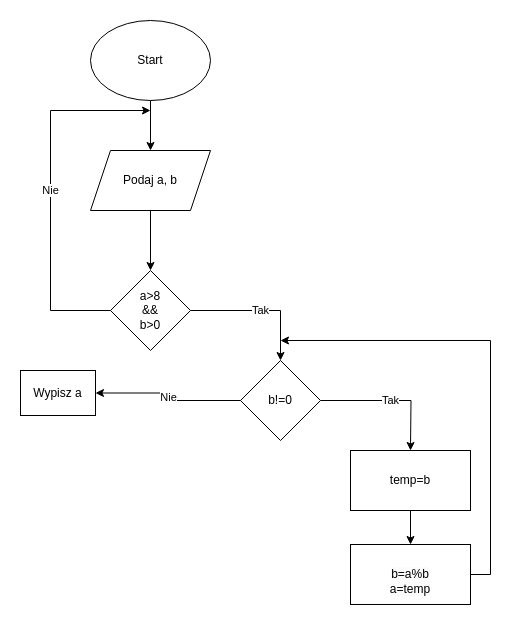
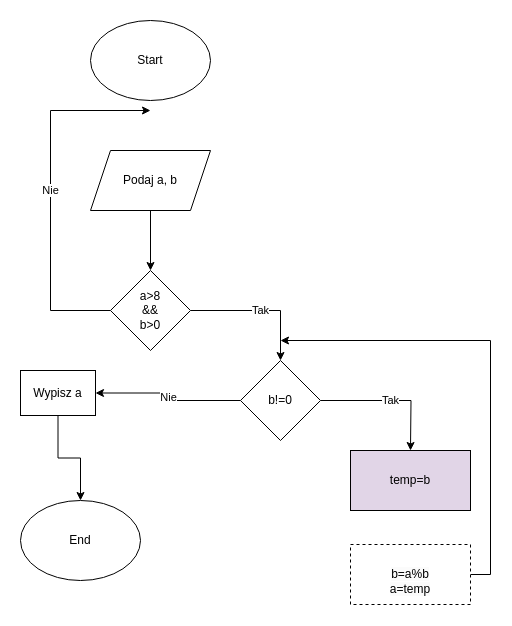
(151, 122) -> none
none -> (66, 458)
(411, 481) -> (411, 481)
(411, 530) -> none
none -> (81, 541)
(411, 575) -> (411, 575)
